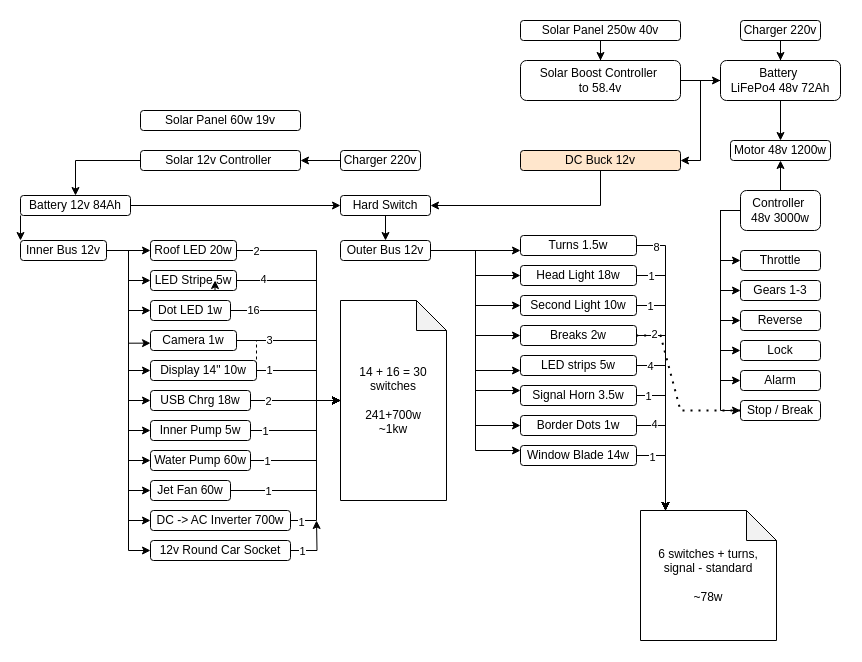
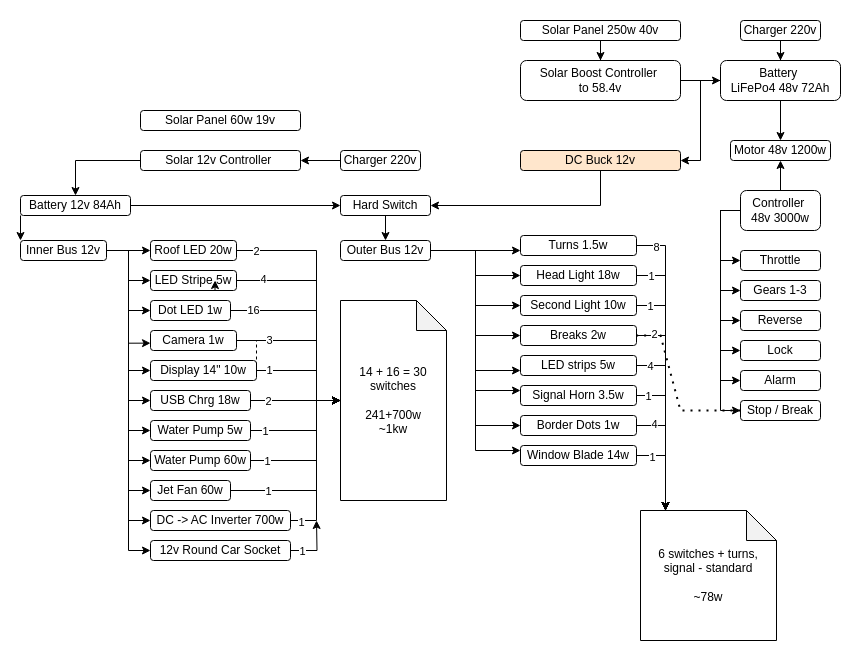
(201, 431) -> (201, 431)
